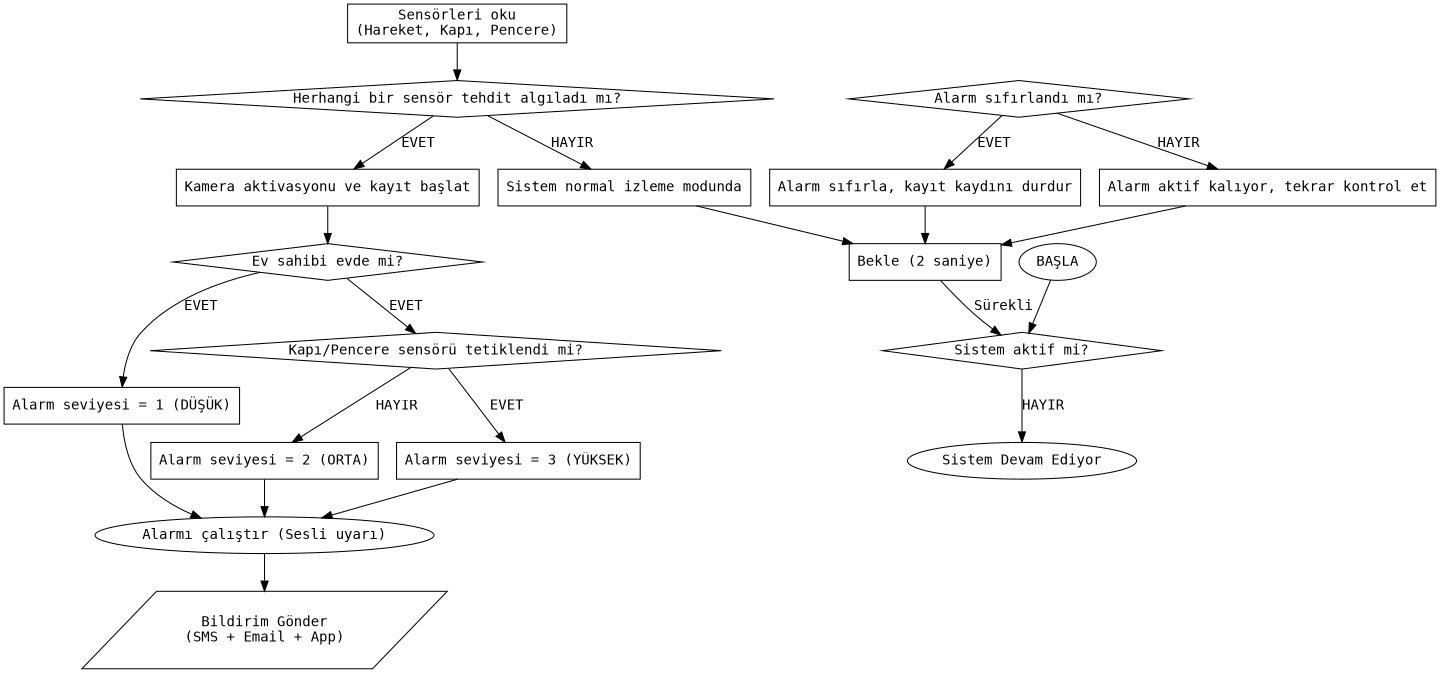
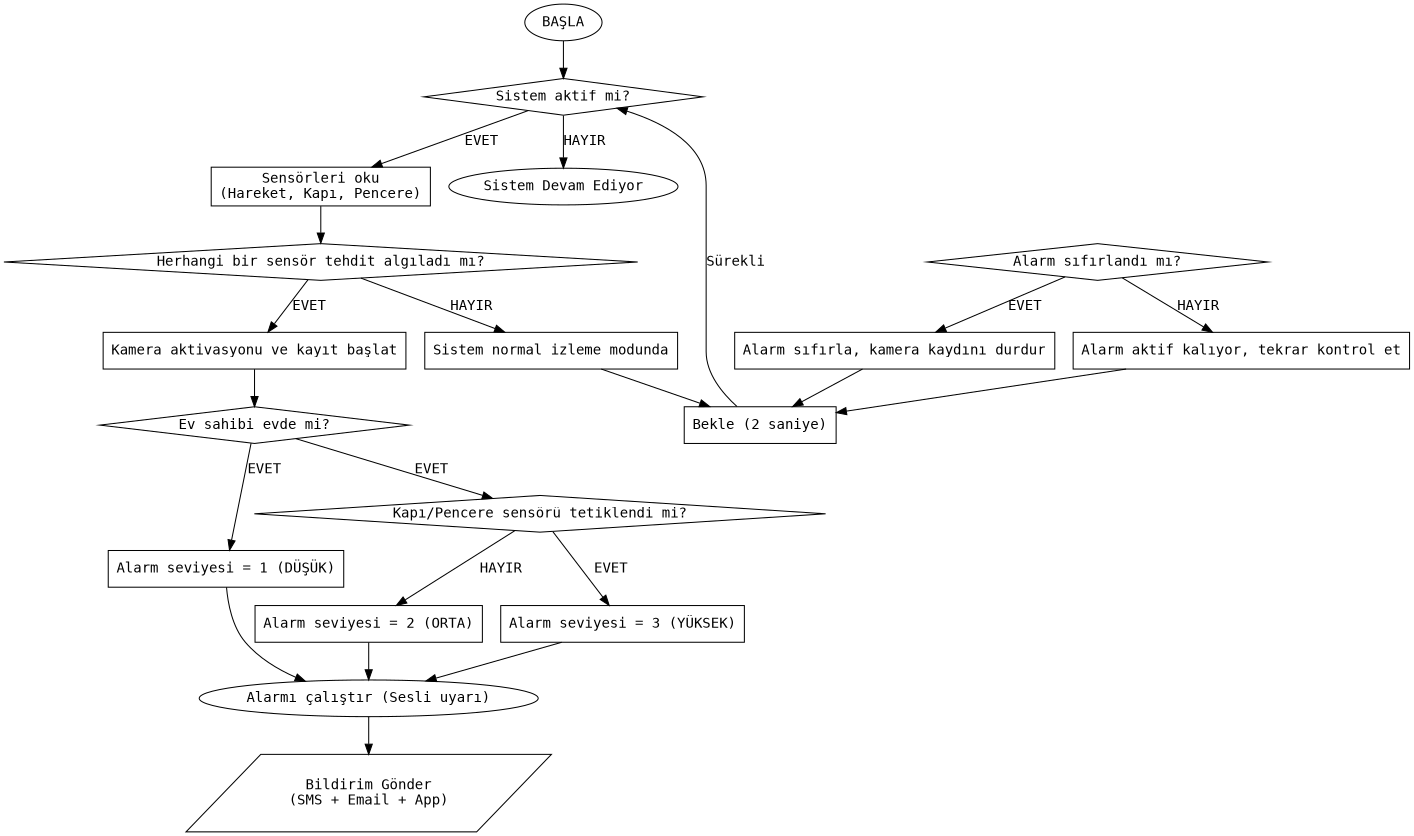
none -> (455, 137)
(925, 188) -> (895, 351)
